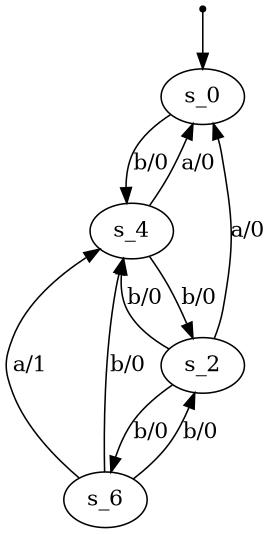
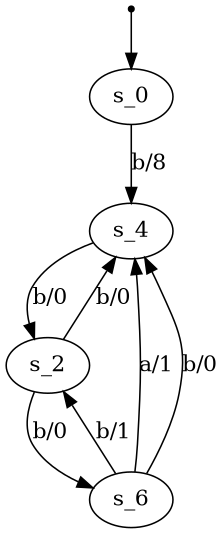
(151, 164) -> (149, 164)
(170, 173) -> none
(231, 239) -> none
(200, 433) -> (114, 433)
